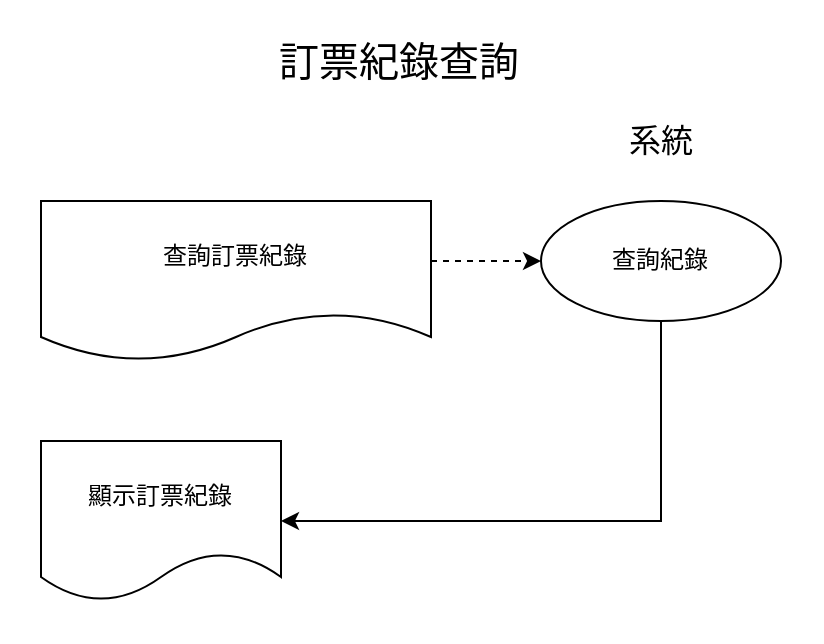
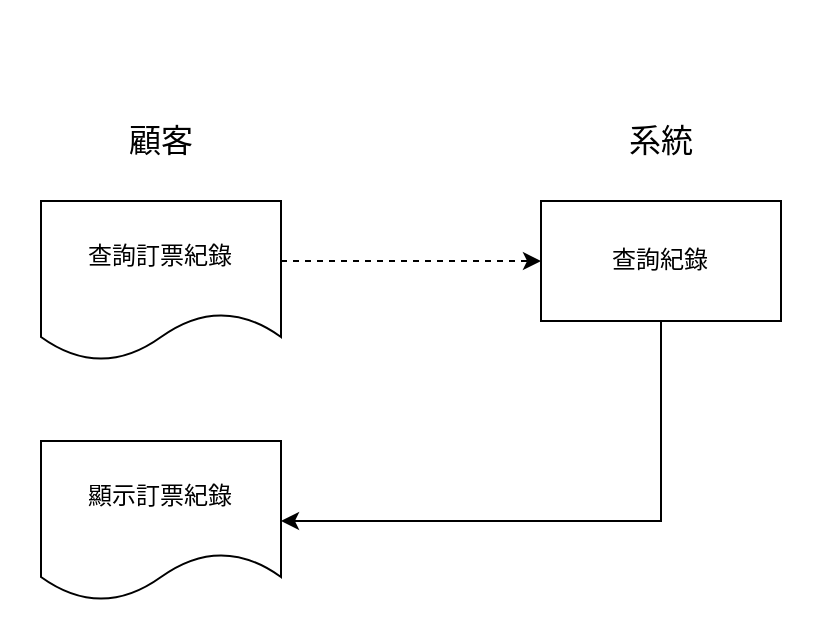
(399, 61) -> none
none -> (161, 141)
(661, 261) -> (661, 261)
(236, 281) -> (161, 281)
